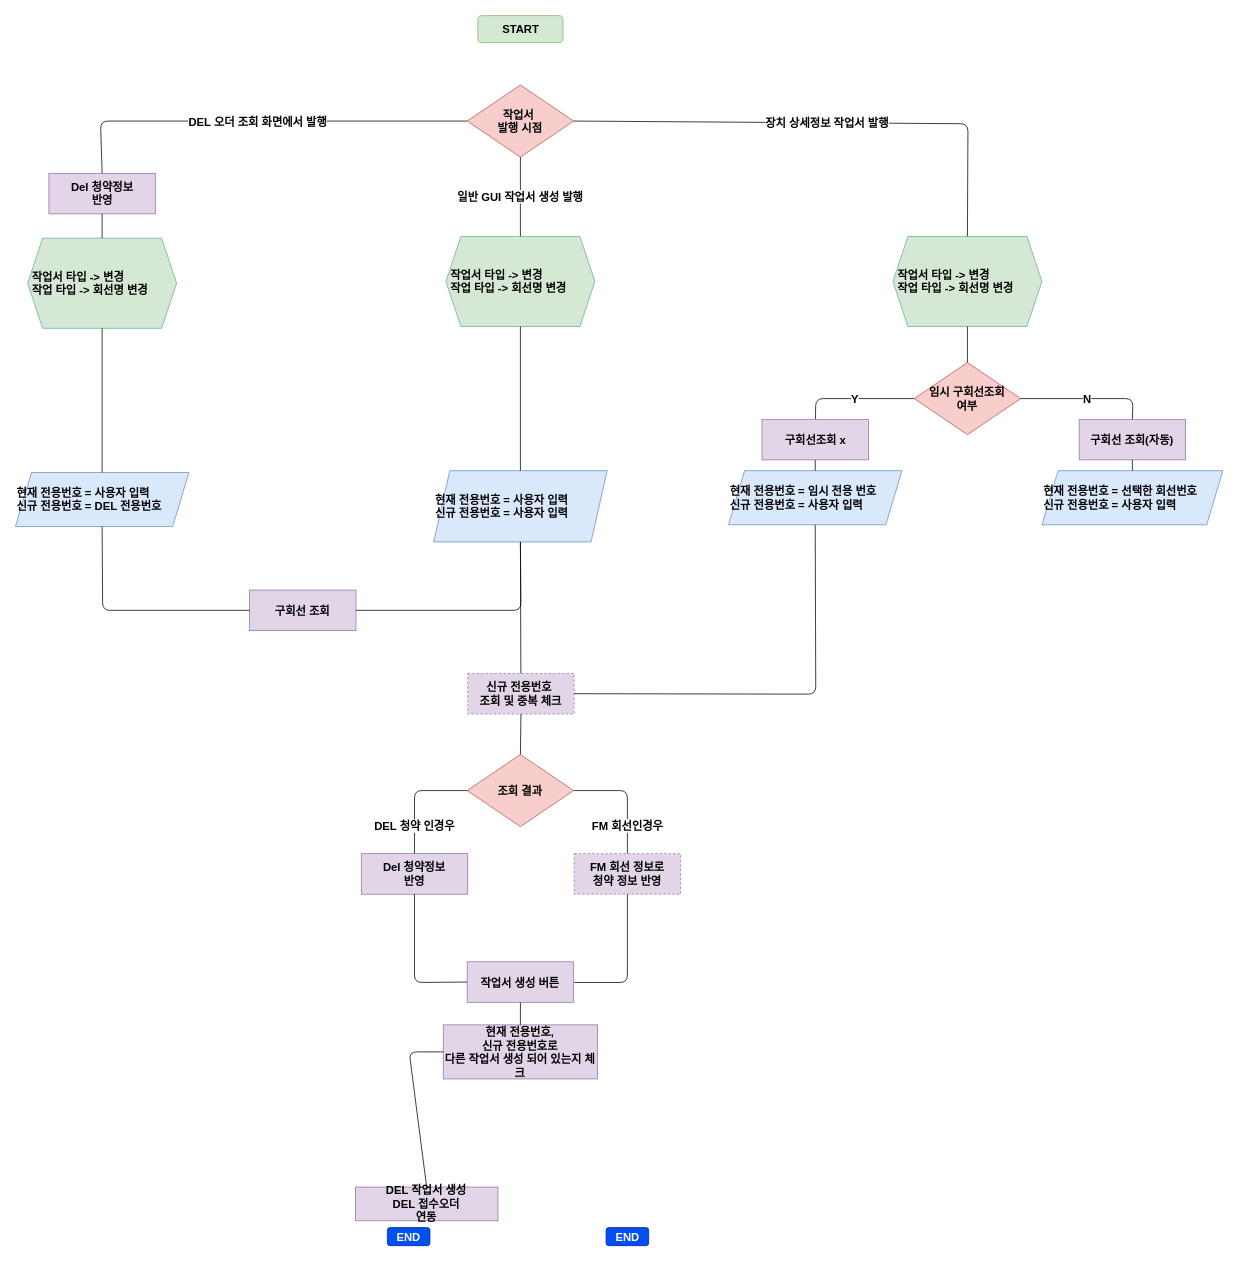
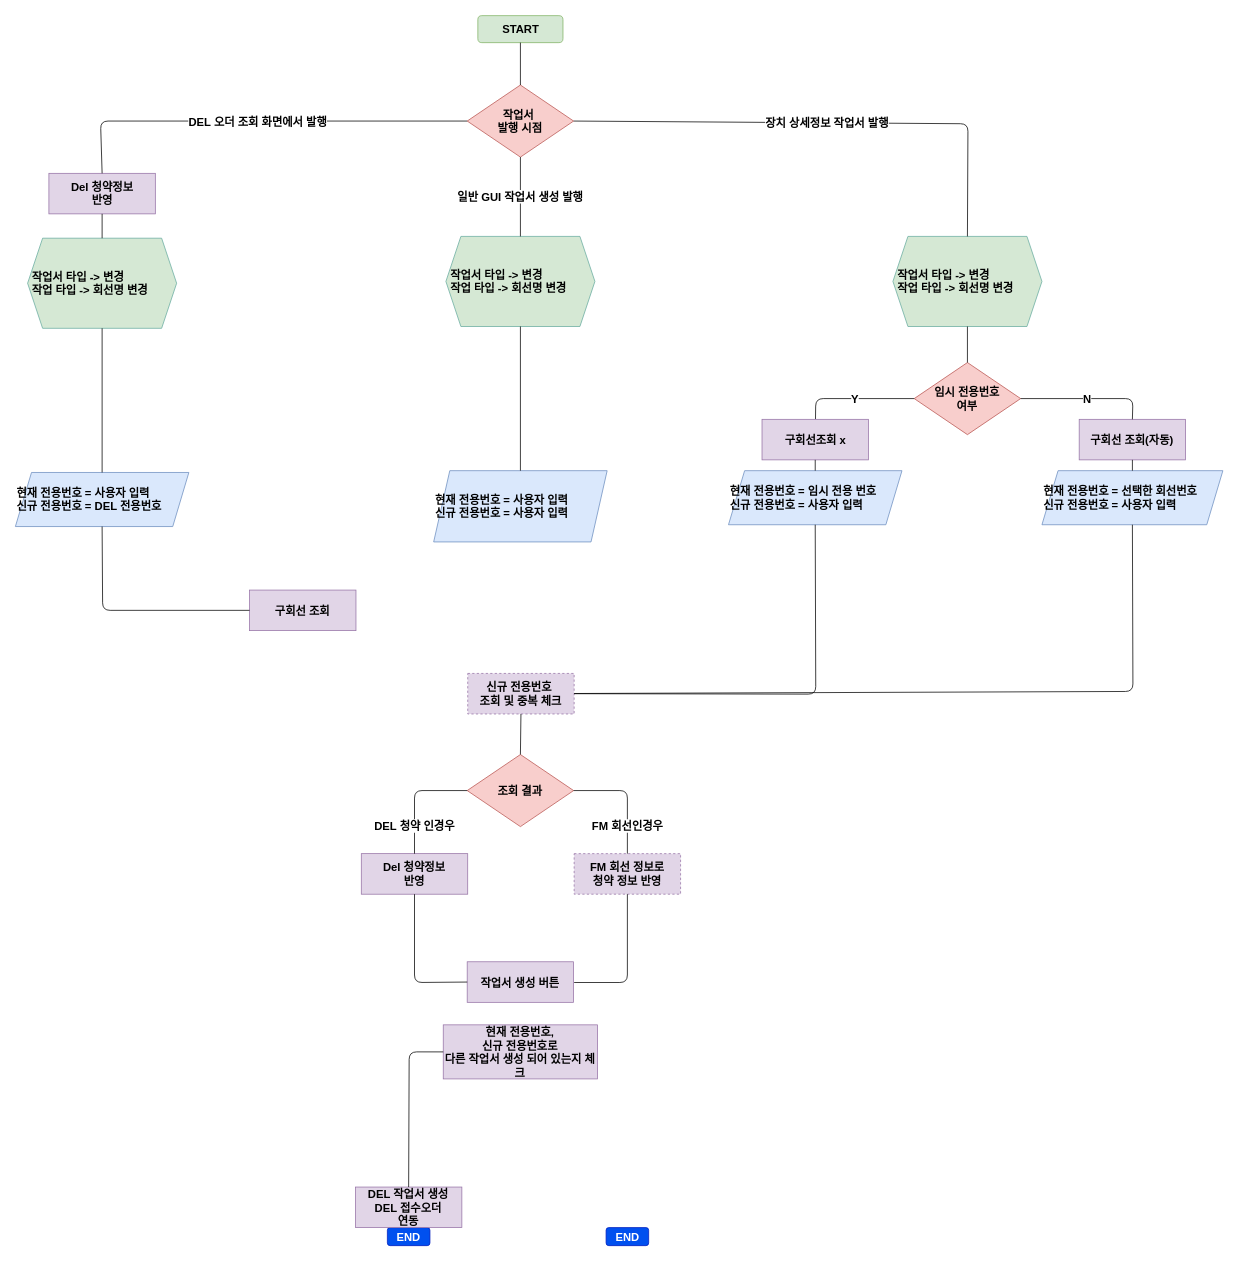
none -> (520, 64)
(967, 399) -> (967, 399)
(436, 610) -> none
(521, 641) -> none
none -> (1055, 691)
(520, 1013) -> none
(427, 1204) -> (409, 1207)
